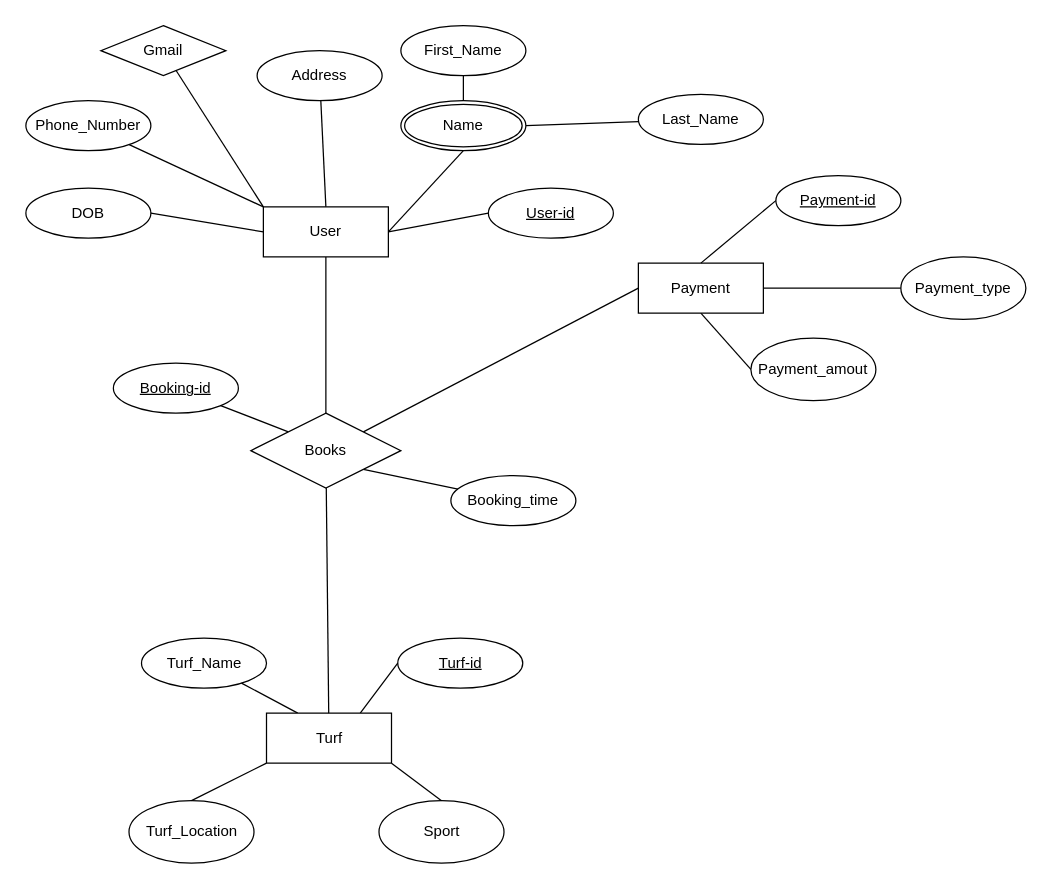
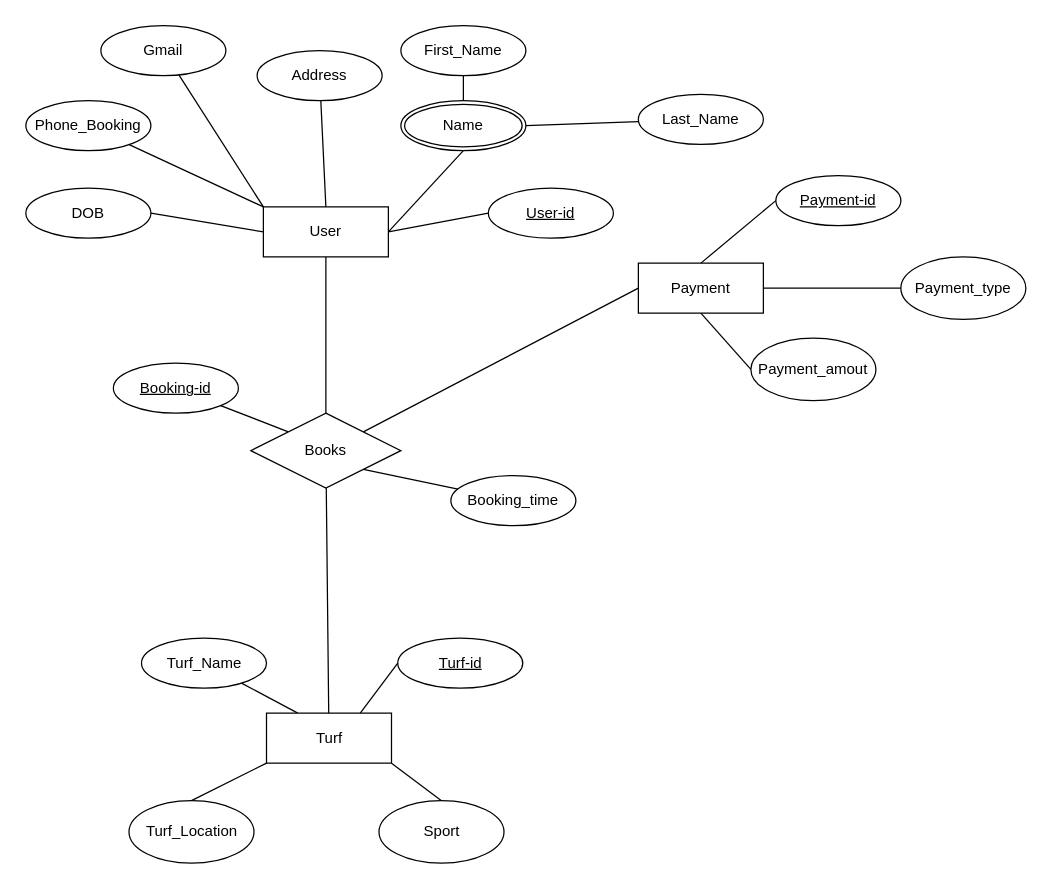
(163, 51) -> (163, 51)
(88, 126) -> (88, 126)
